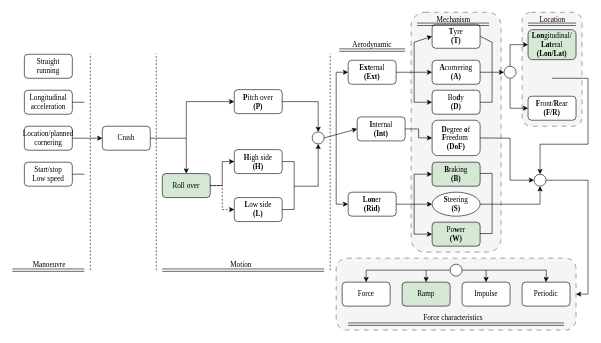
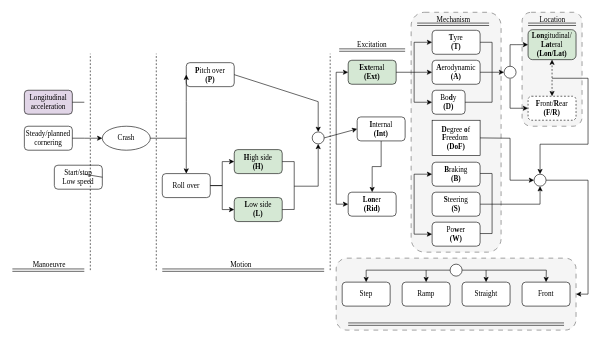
(456, 36) -> (456, 42)
(372, 45) -> (372, 45)
(48, 66) -> none
(372, 72) -> (372, 72)
(456, 72) -> (456, 72)
none -> (552, 91)
(48, 102) -> (48, 102)
(258, 102) -> (210, 75)
(456, 102) -> (449, 102)
(552, 108) -> (552, 108)
(419, 136) -> (378, 167)
(48, 138) -> (48, 138)
(126, 138) -> (126, 138)
(456, 138) -> (456, 138)
(258, 162) -> (258, 162)
(48, 174) -> (78, 177)
(456, 174) -> (456, 174)
(186, 186) -> (186, 186)
(222, 202) -> (222, 202)
(426, 204) -> none
(456, 204) -> (456, 204)
(258, 210) -> (258, 210)
(456, 234) -> (456, 234)
(366, 294) -> (366, 294)
(426, 294) -> (426, 294)
(486, 294) -> (486, 294)
(546, 294) -> (546, 294)
(453, 318) -> none
